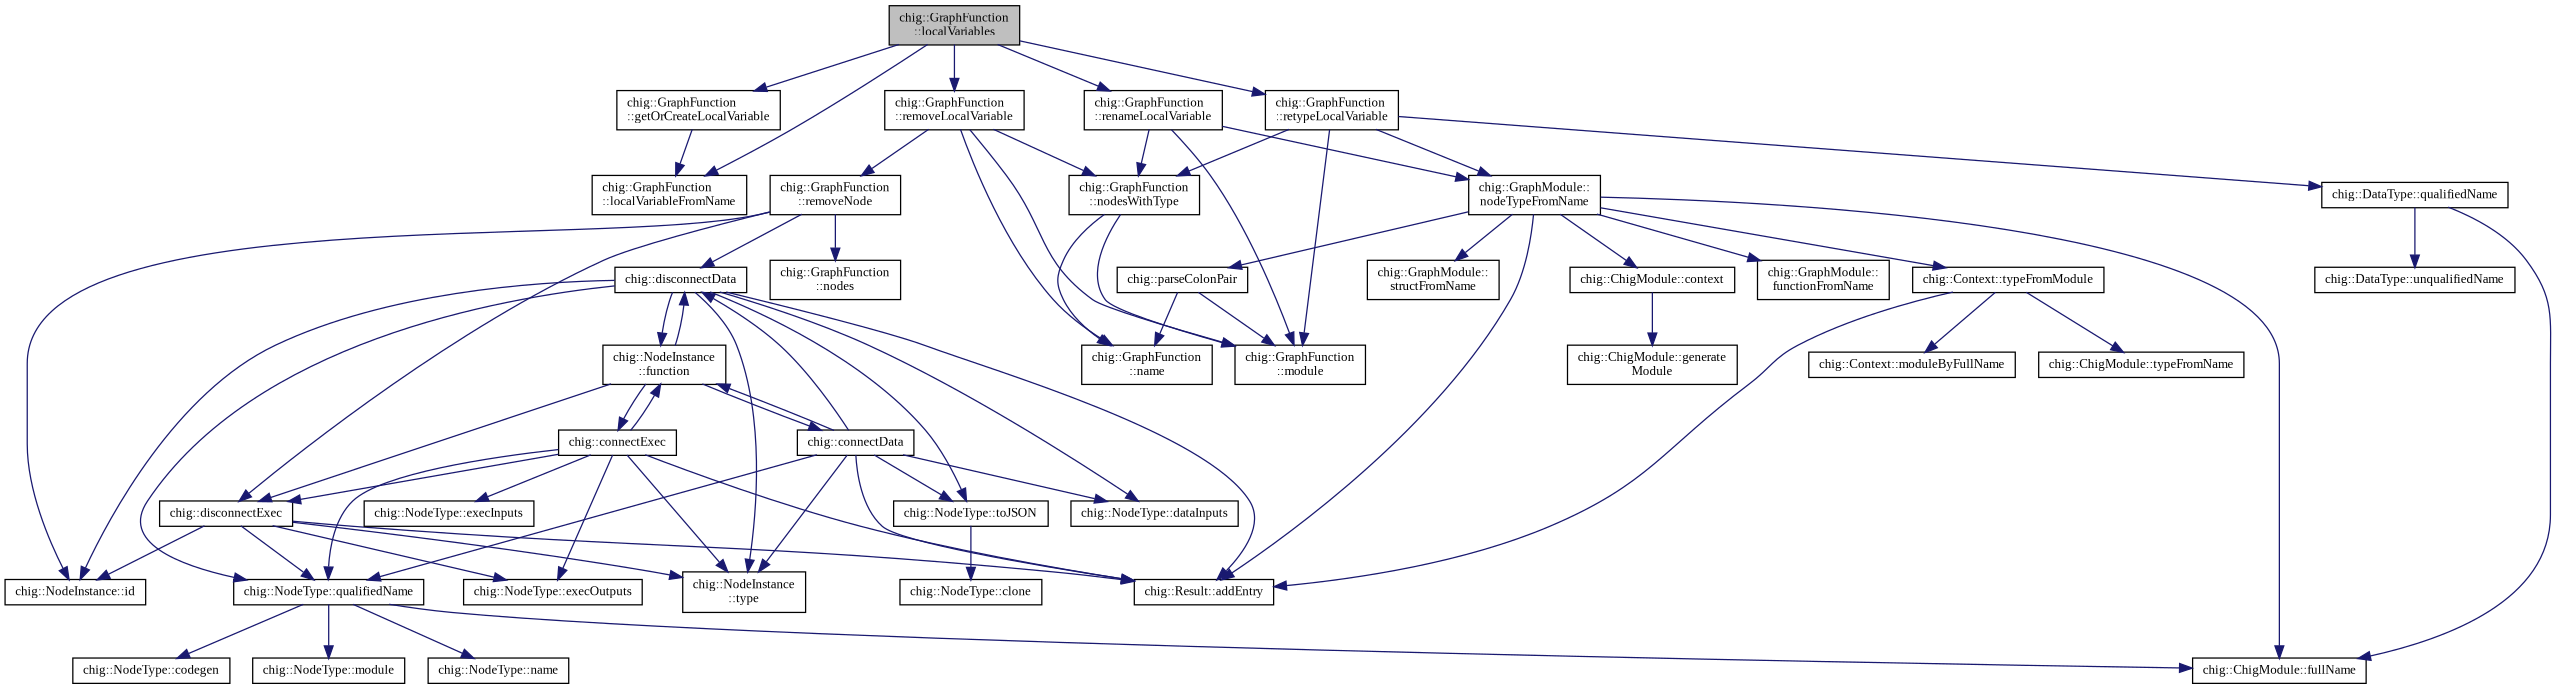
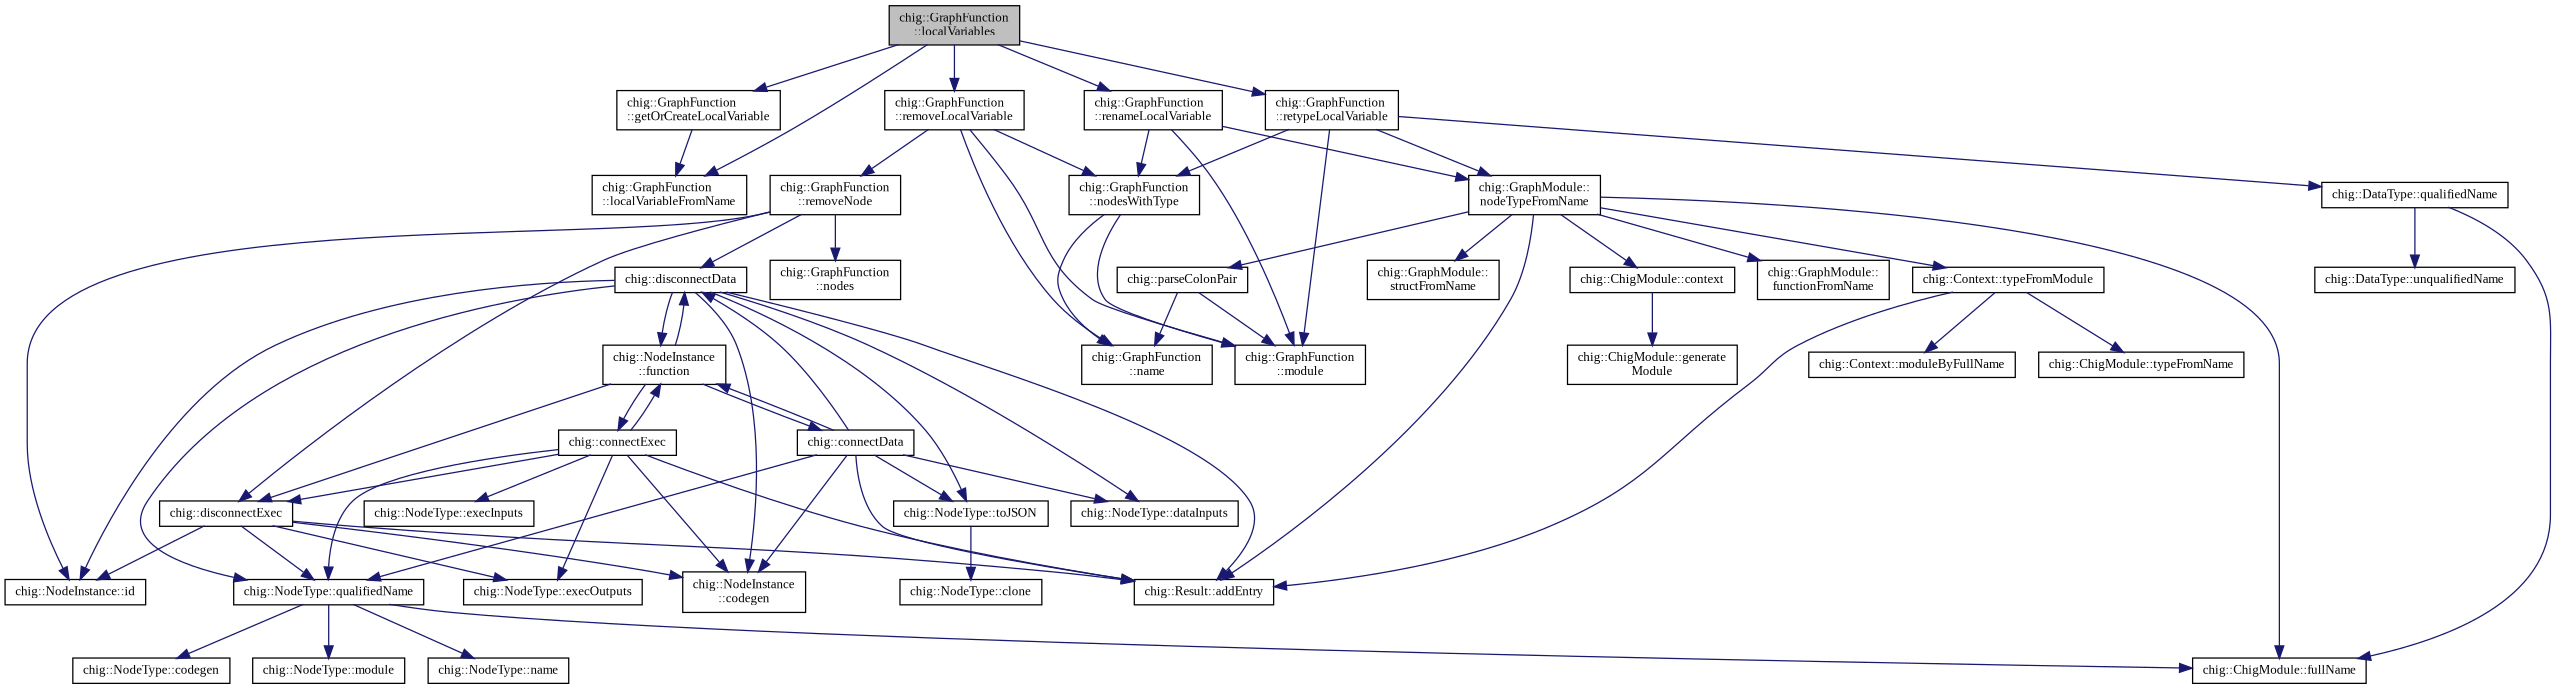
(744, 592) -> (744, 592)
